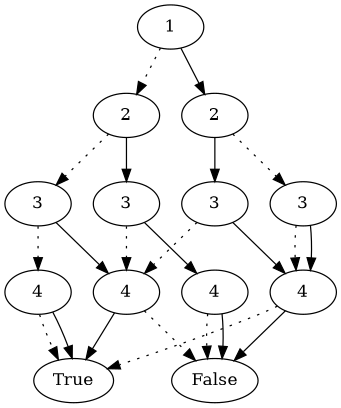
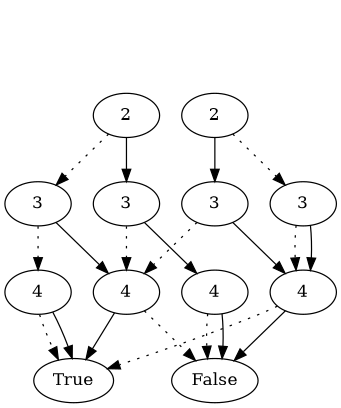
(171, 27) -> none
